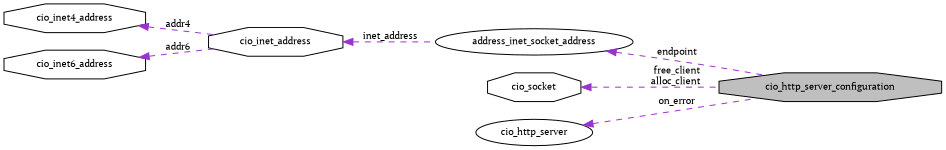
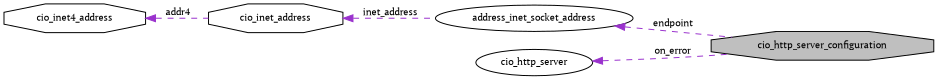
(75, 65) -> none
(534, 87) -> none
